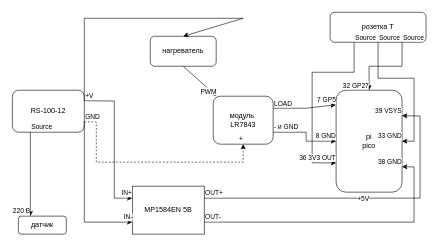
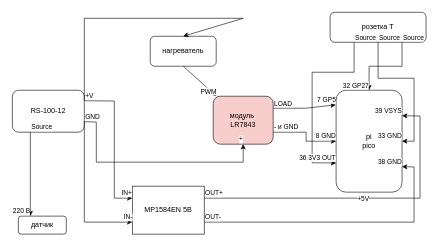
(243, 120) -> (243, 120)
(151, 162) -> (151, 162)
